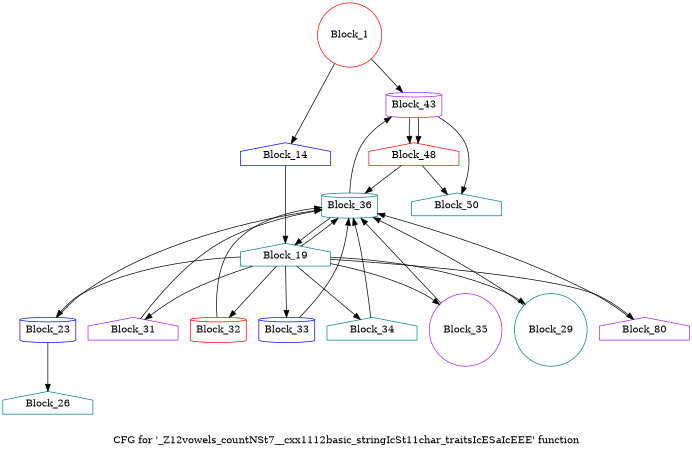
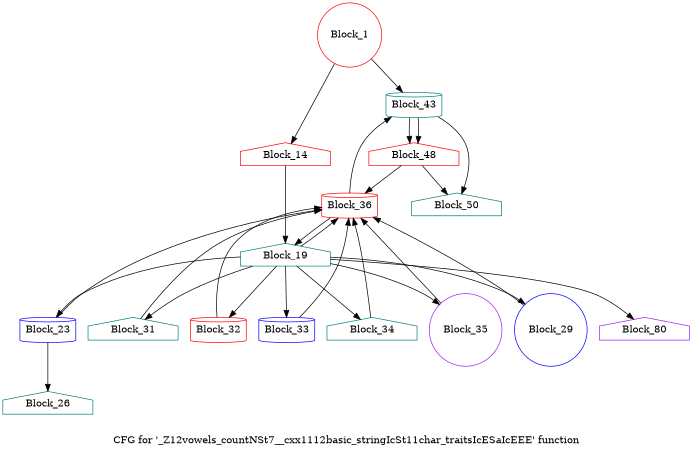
(414, 105) -> (414, 105)
(285, 155) -> (285, 155)
(350, 206) -> (350, 206)
(513, 258) -> none
(133, 330) -> (133, 330)
(551, 330) -> (551, 330)
